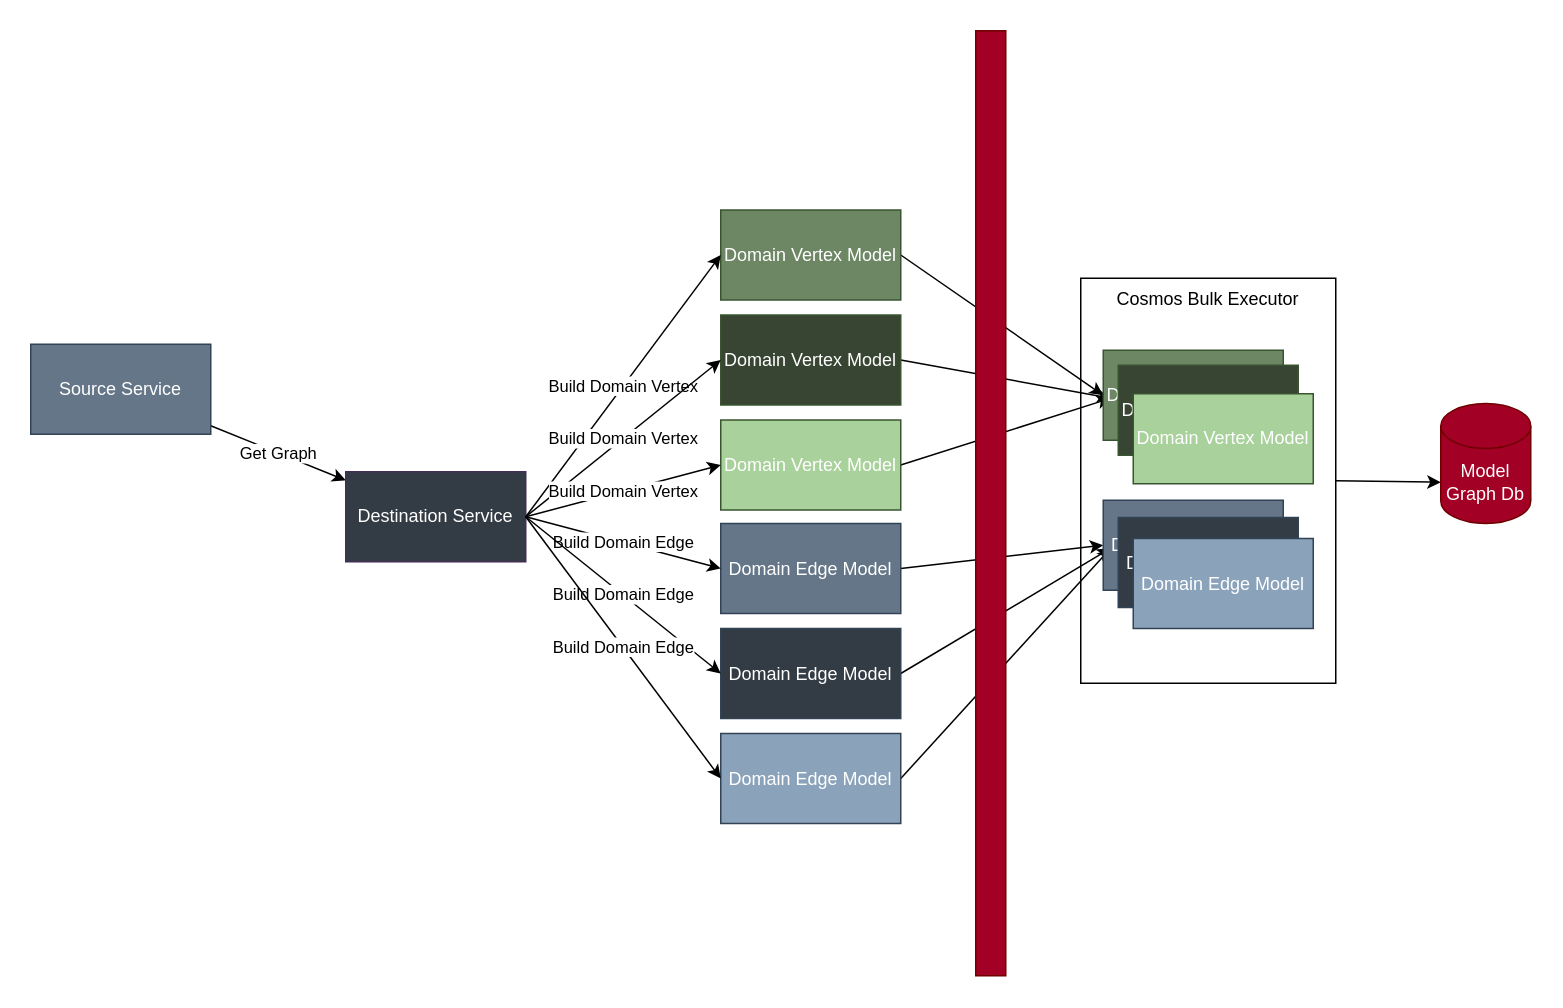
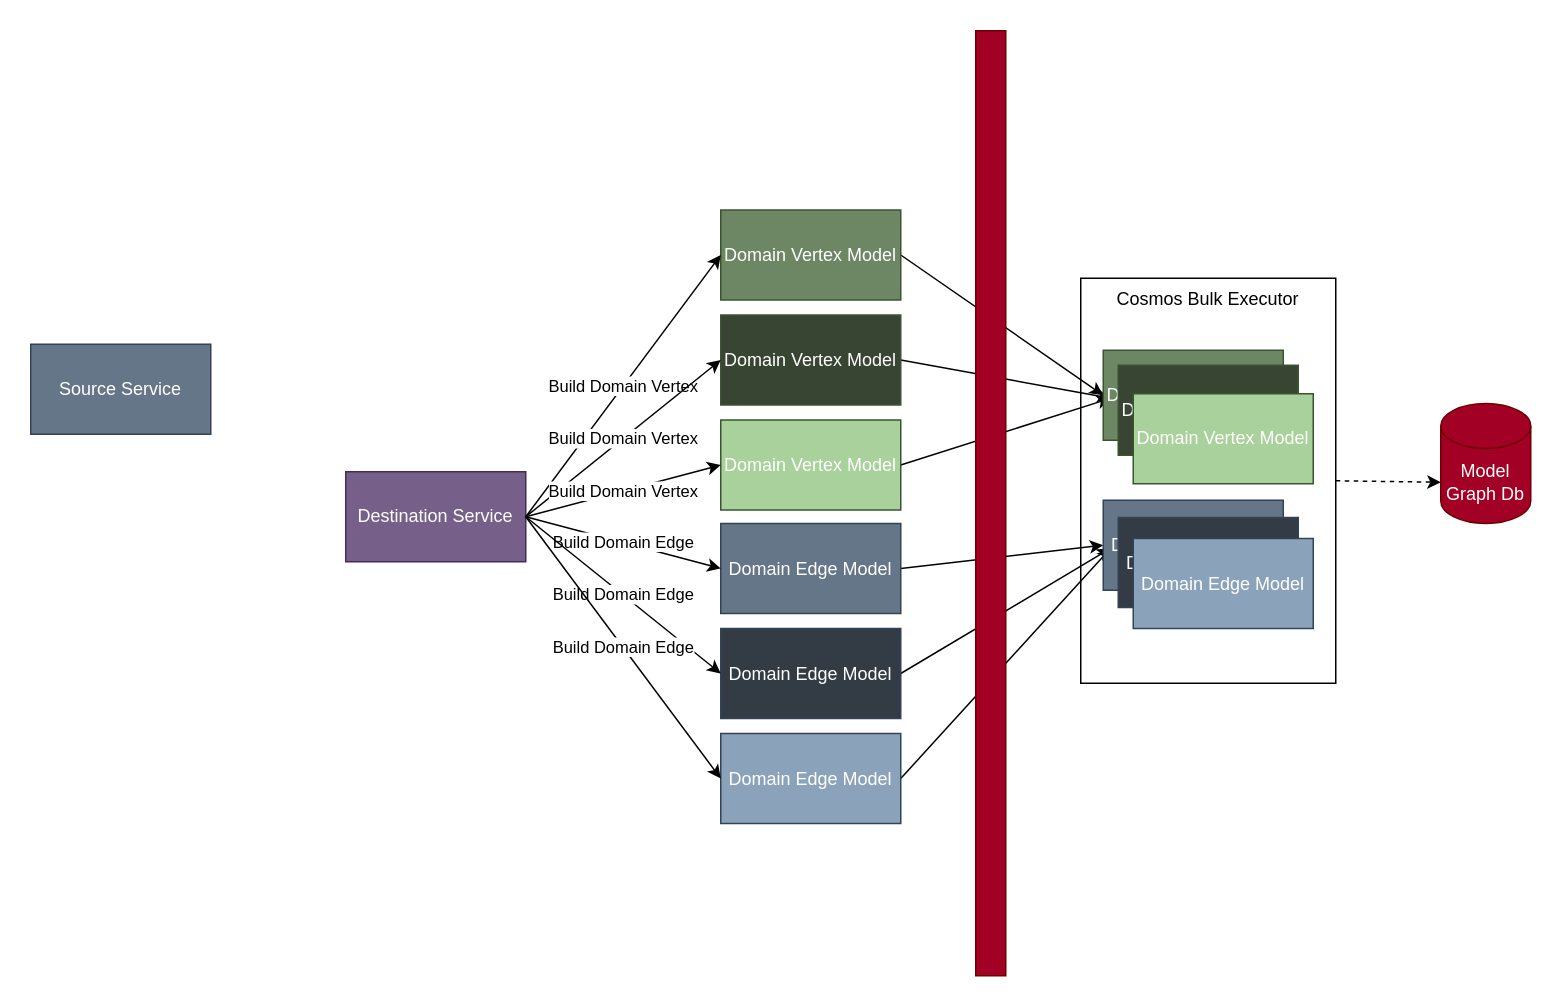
(274, 451) -> none
(1382, 481) -> (1382, 481)
(436, 517) -> (436, 517)
